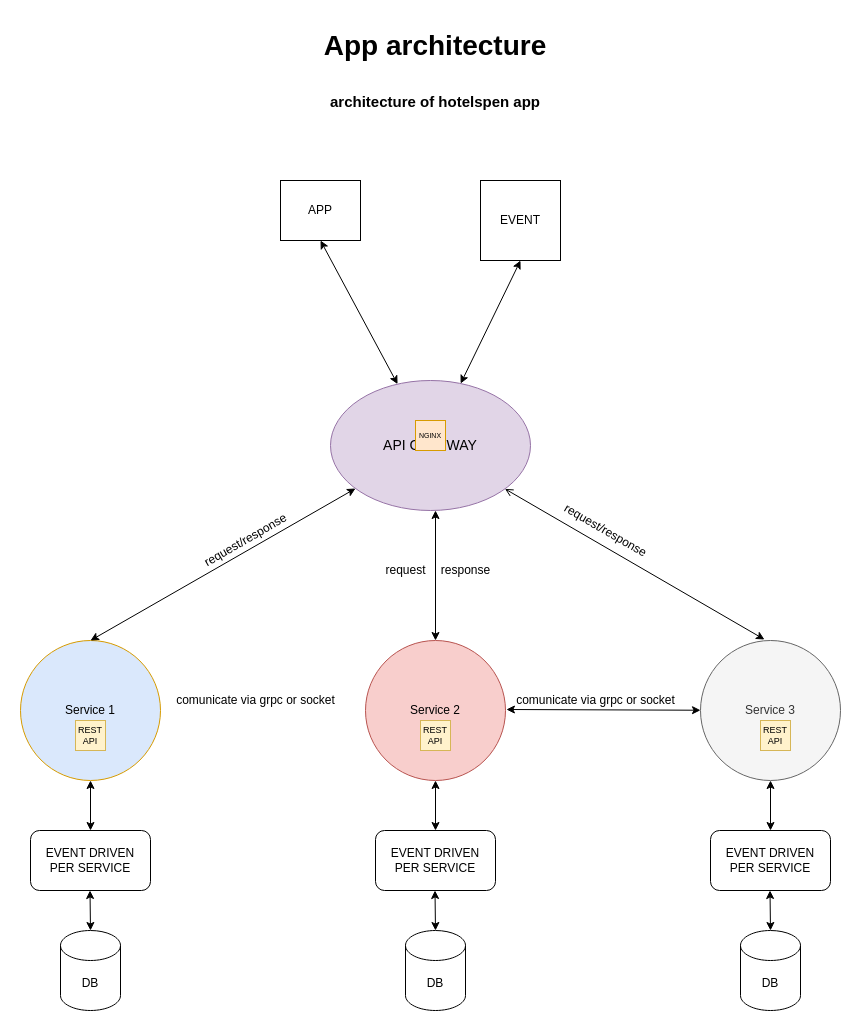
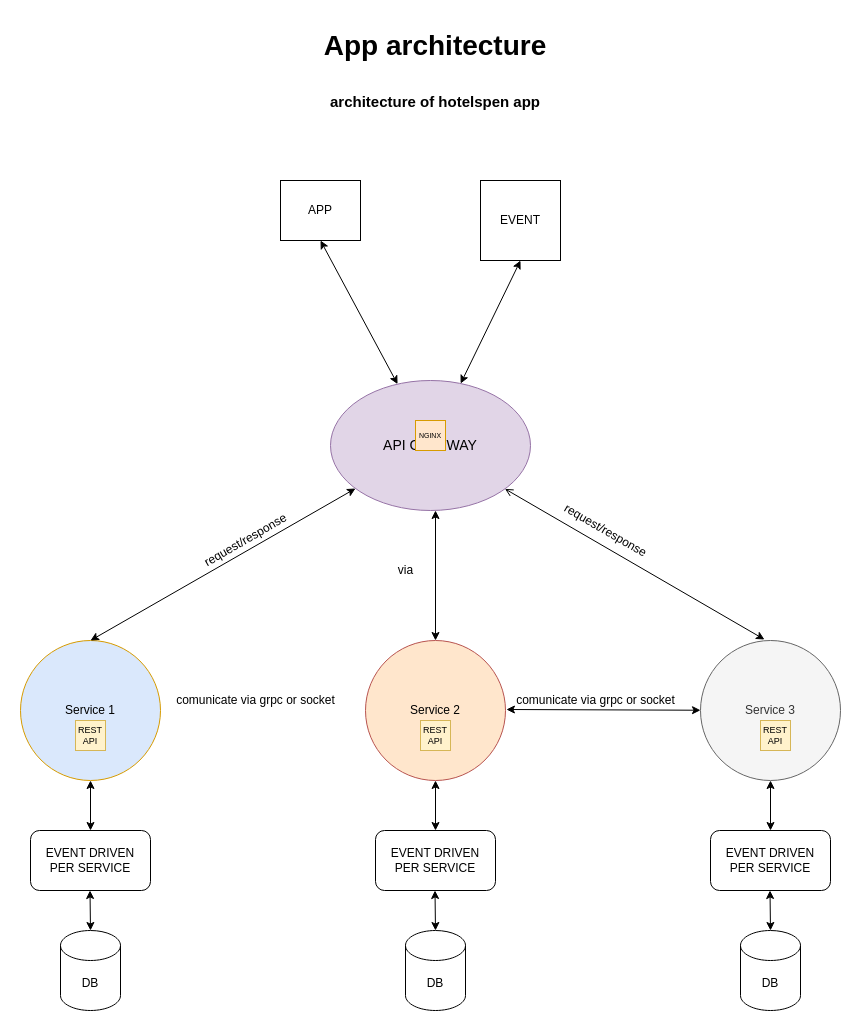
(406, 571) -> (406, 571)
(466, 571) -> none
(436, 711) -> (436, 711)
